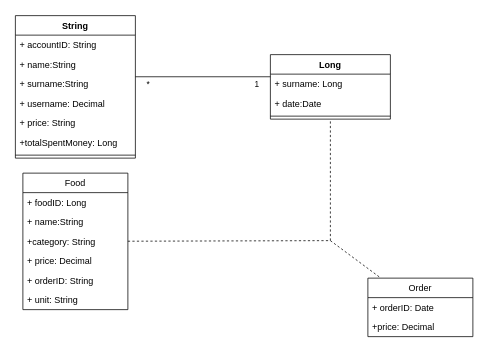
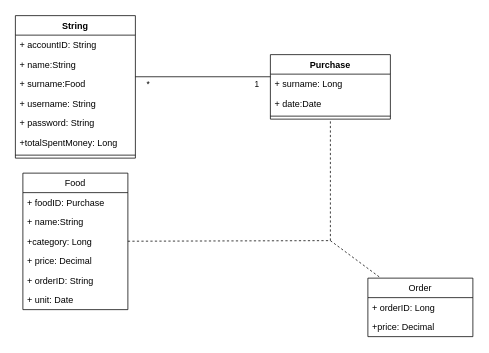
(330, 65) -> (330, 65)
(56, 84) -> (52, 84)
(62, 104) -> (60, 104)
(51, 123) -> (60, 123)
(59, 203) -> (69, 203)
(66, 242) -> (62, 242)
(56, 300) -> (53, 300)
(406, 308) -> (406, 308)
